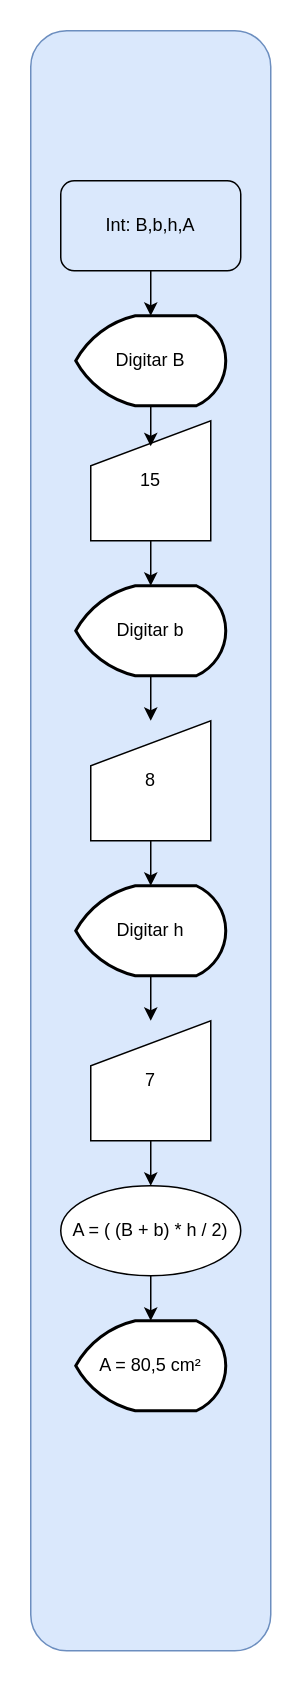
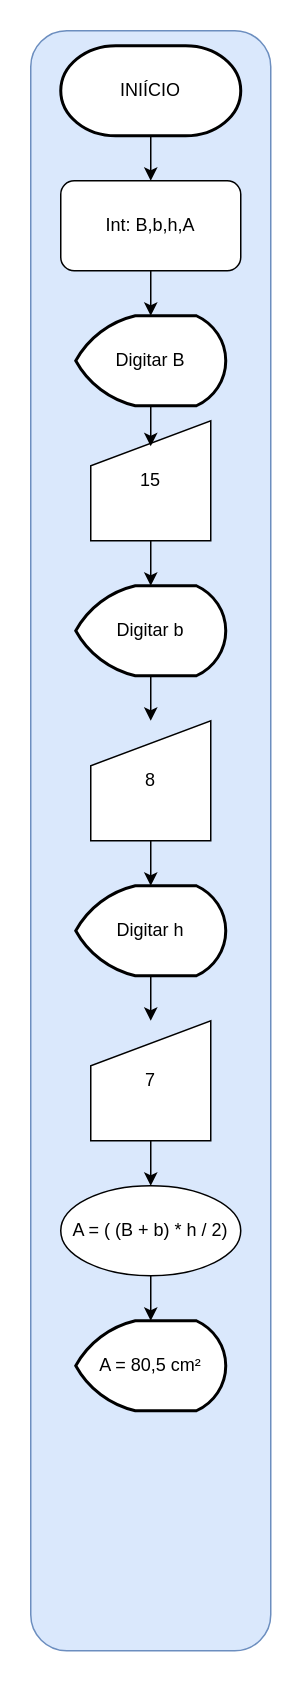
none -> (151, 91)
none -> (151, 153)
(151, 226) -> (151, 226)
